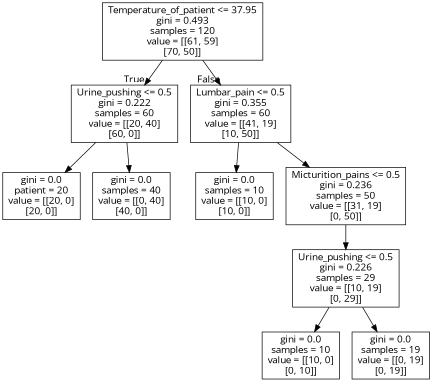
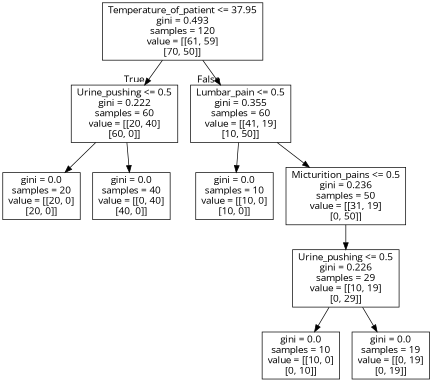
(42, 196) -> (42, 196)
